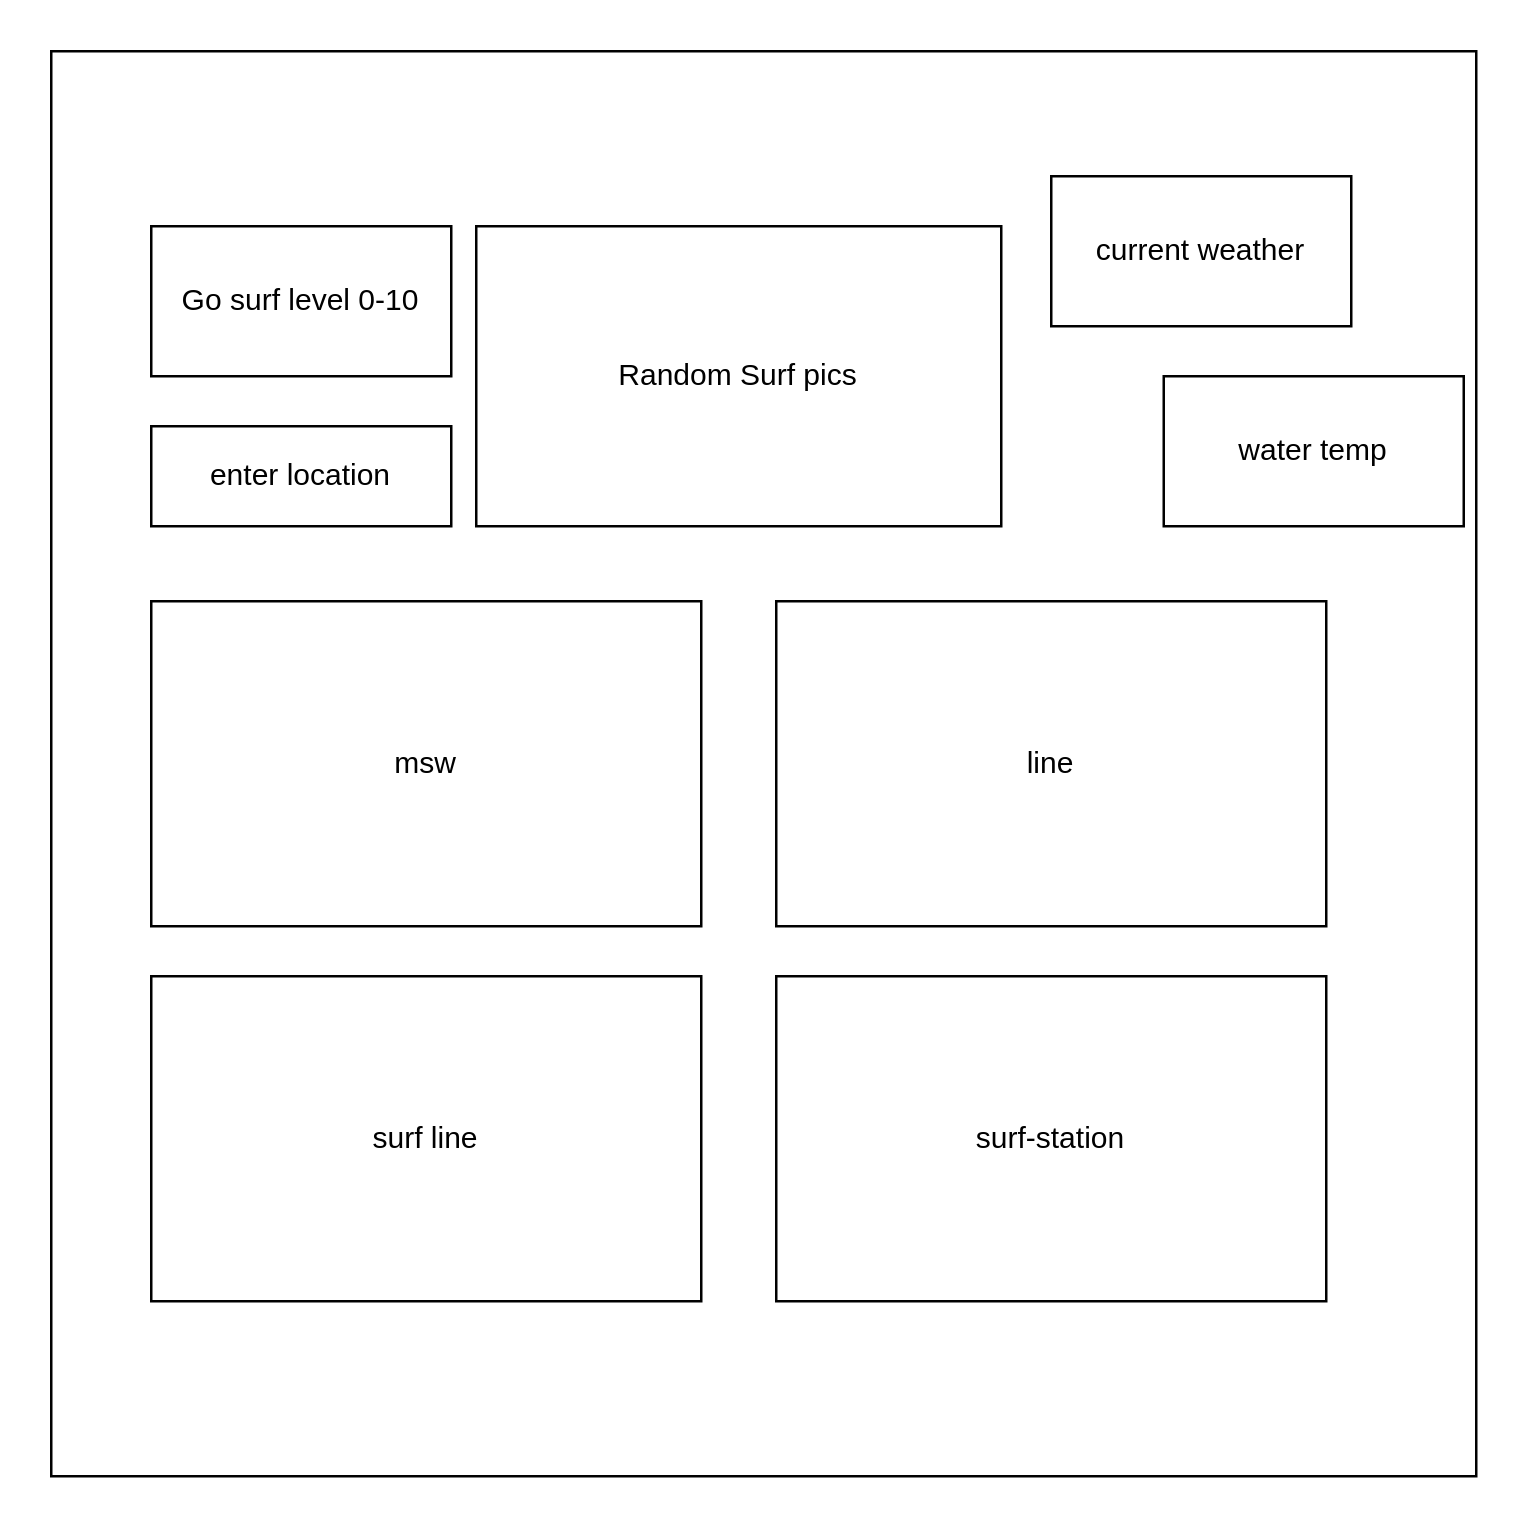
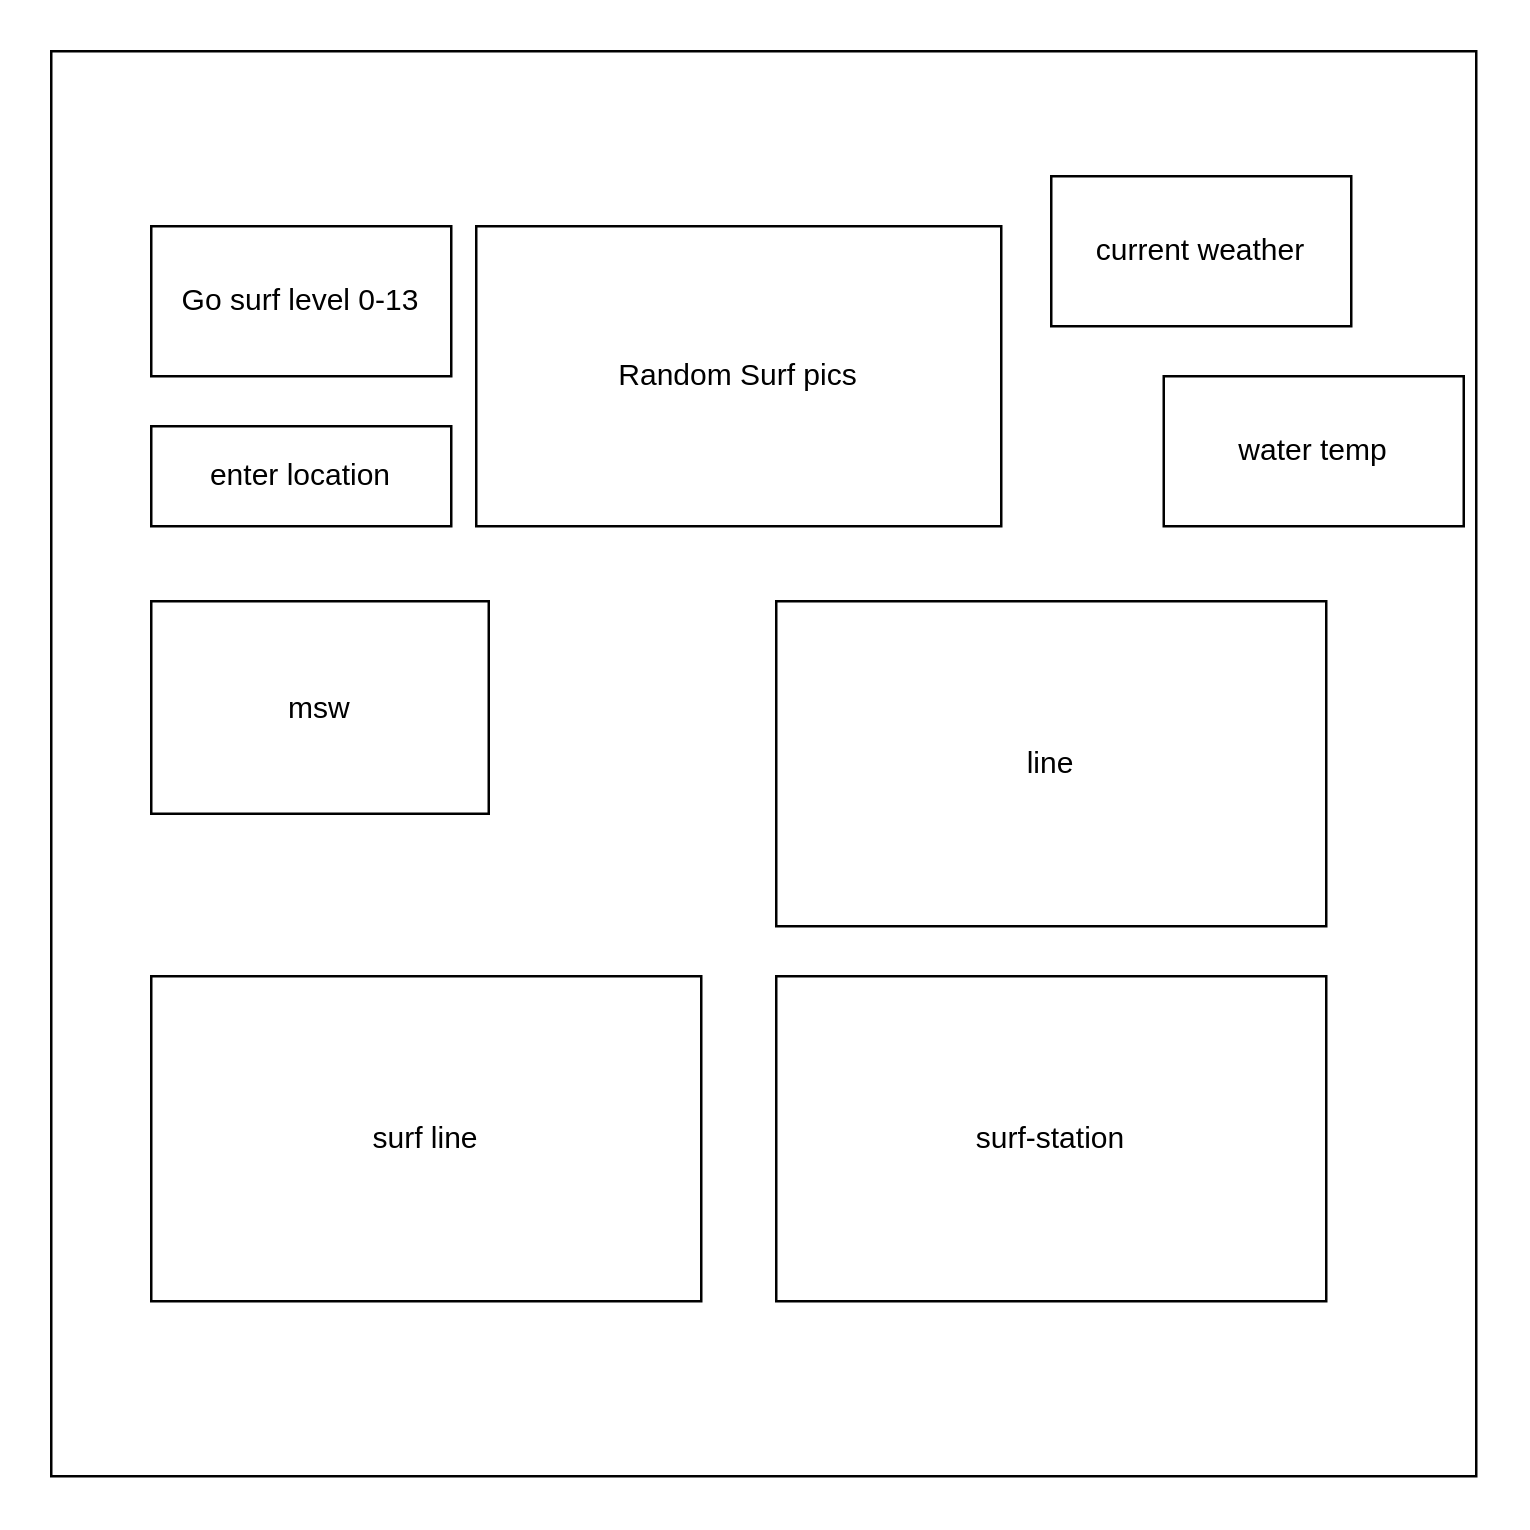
(301, 301) -> (301, 301)
(426, 764) -> (320, 708)
